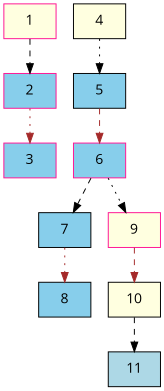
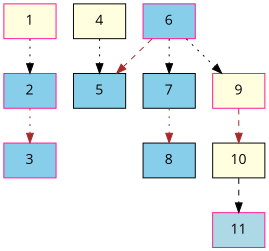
(30, 51) -> (30, 51)
(100, 121) -> (138, 53)
(84, 191) -> (169, 51)
(134, 369) -> (239, 230)
